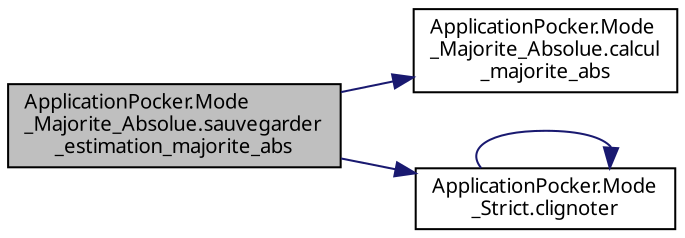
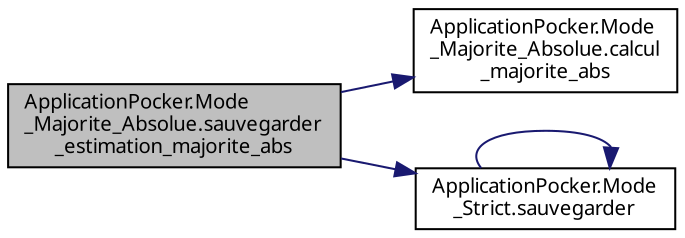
(545, 199) -> (545, 199)
